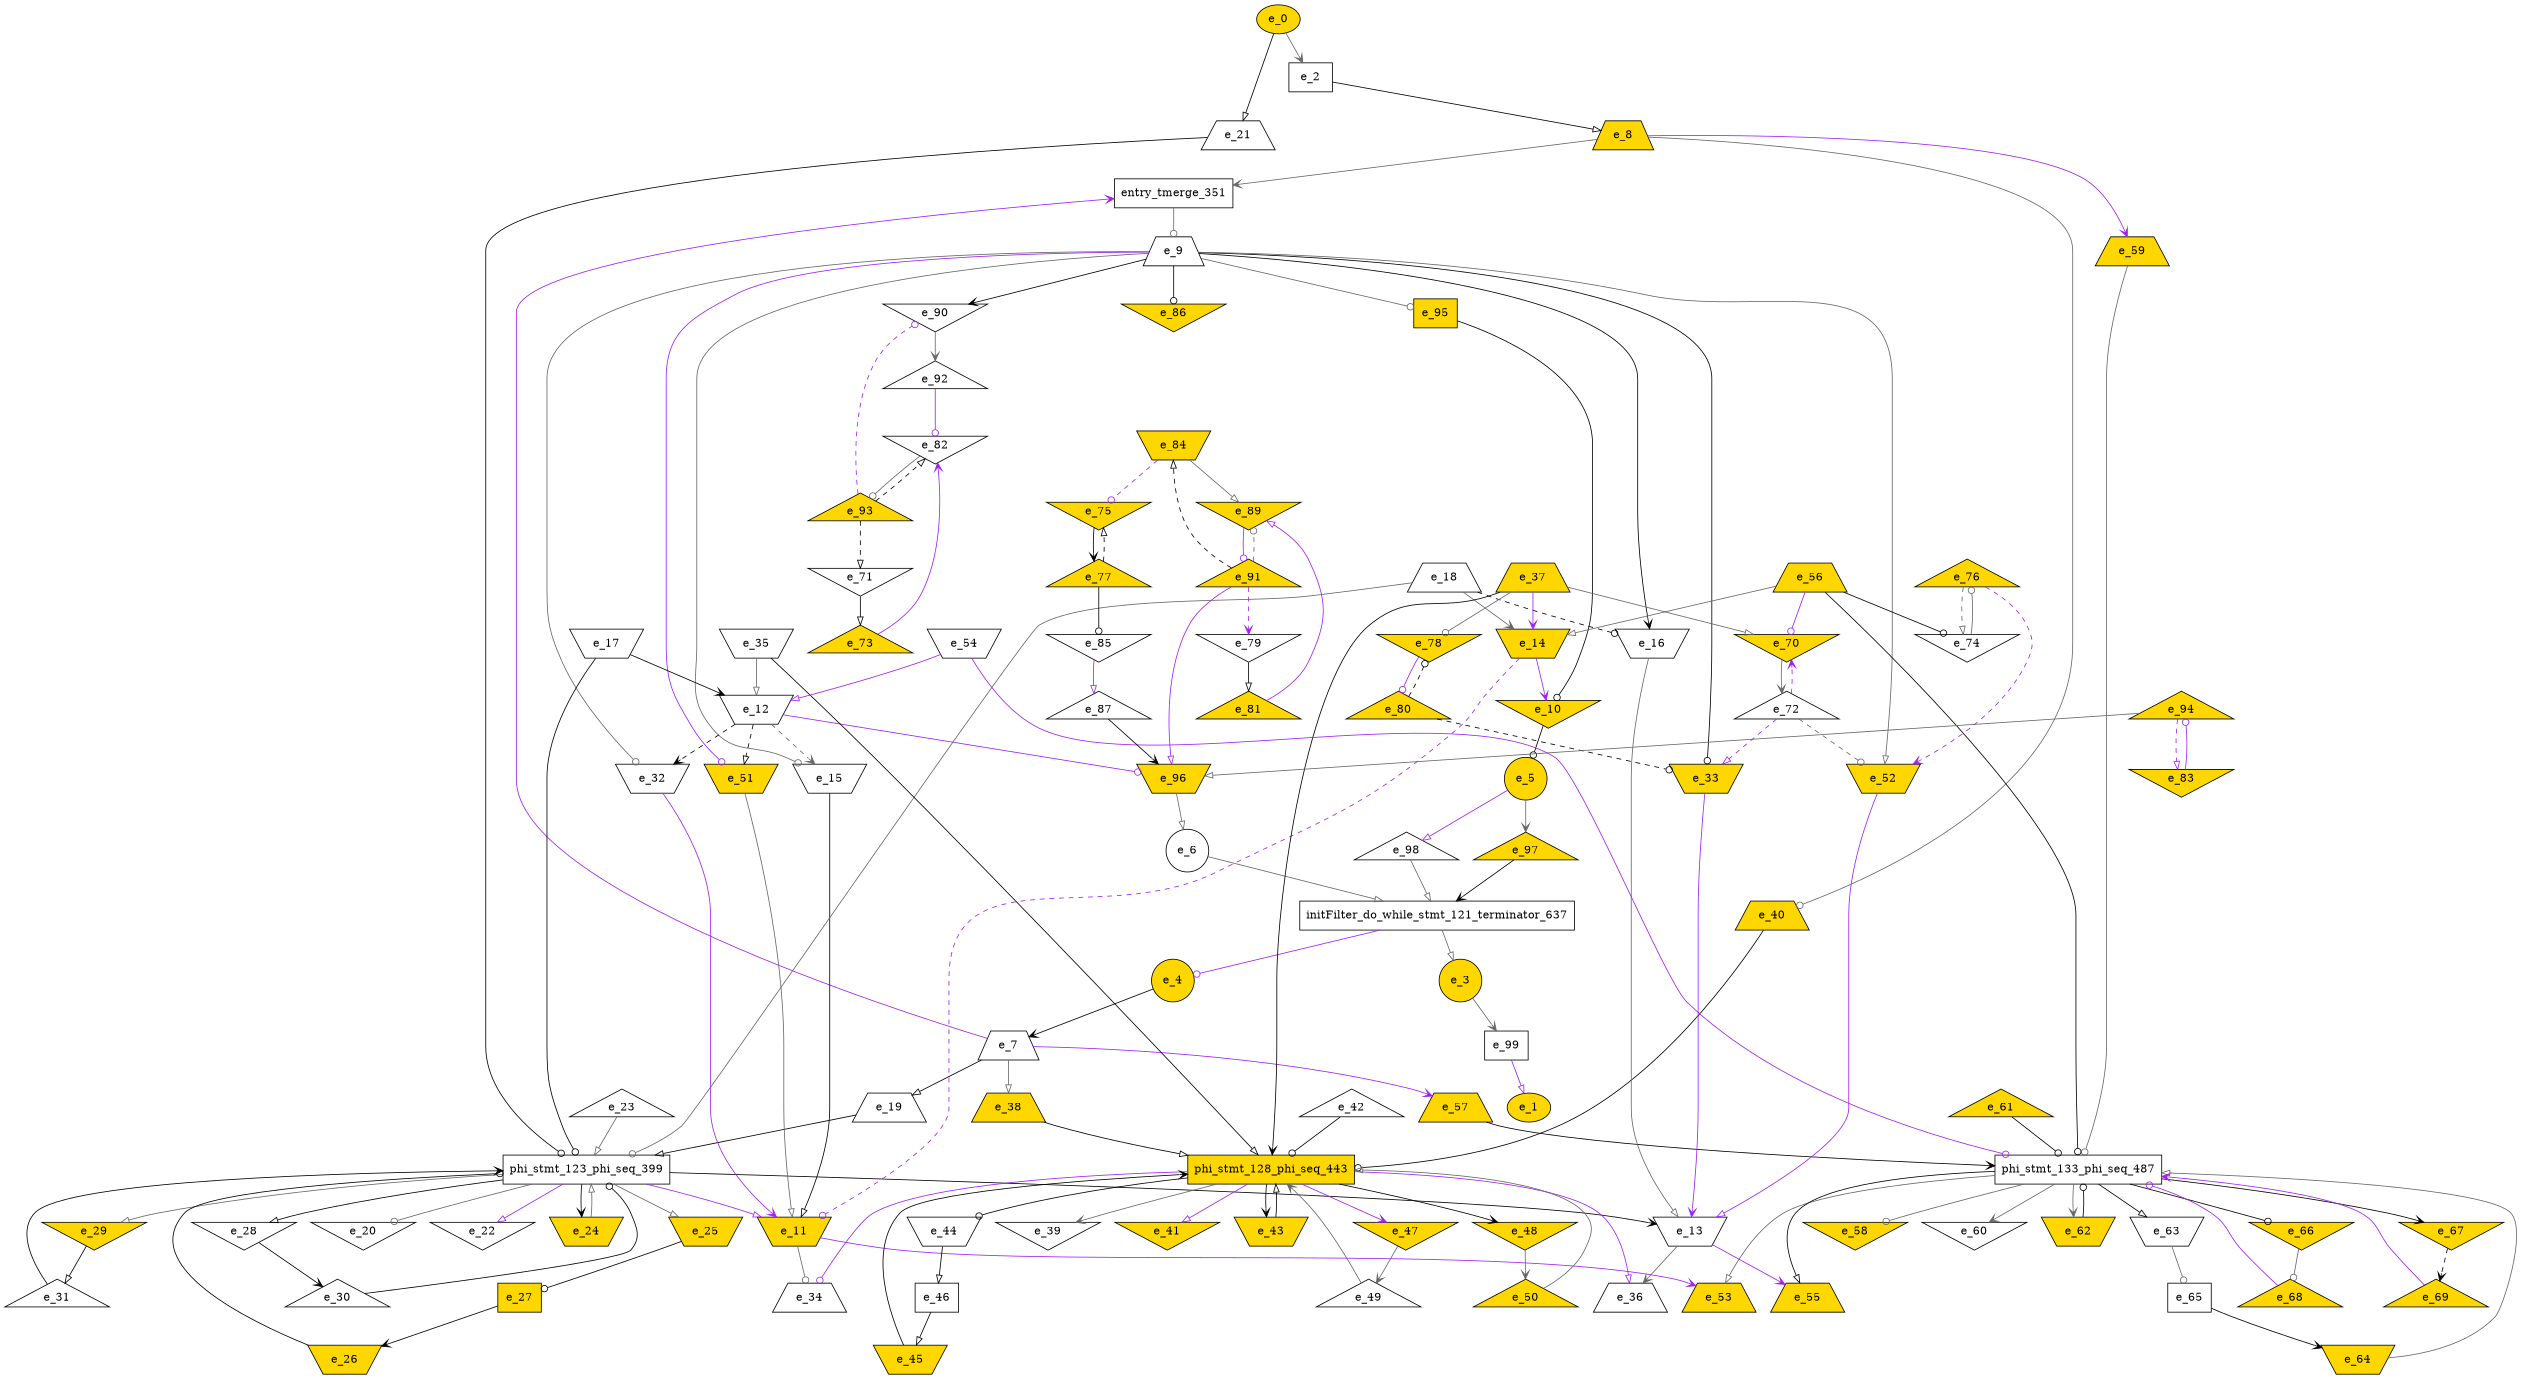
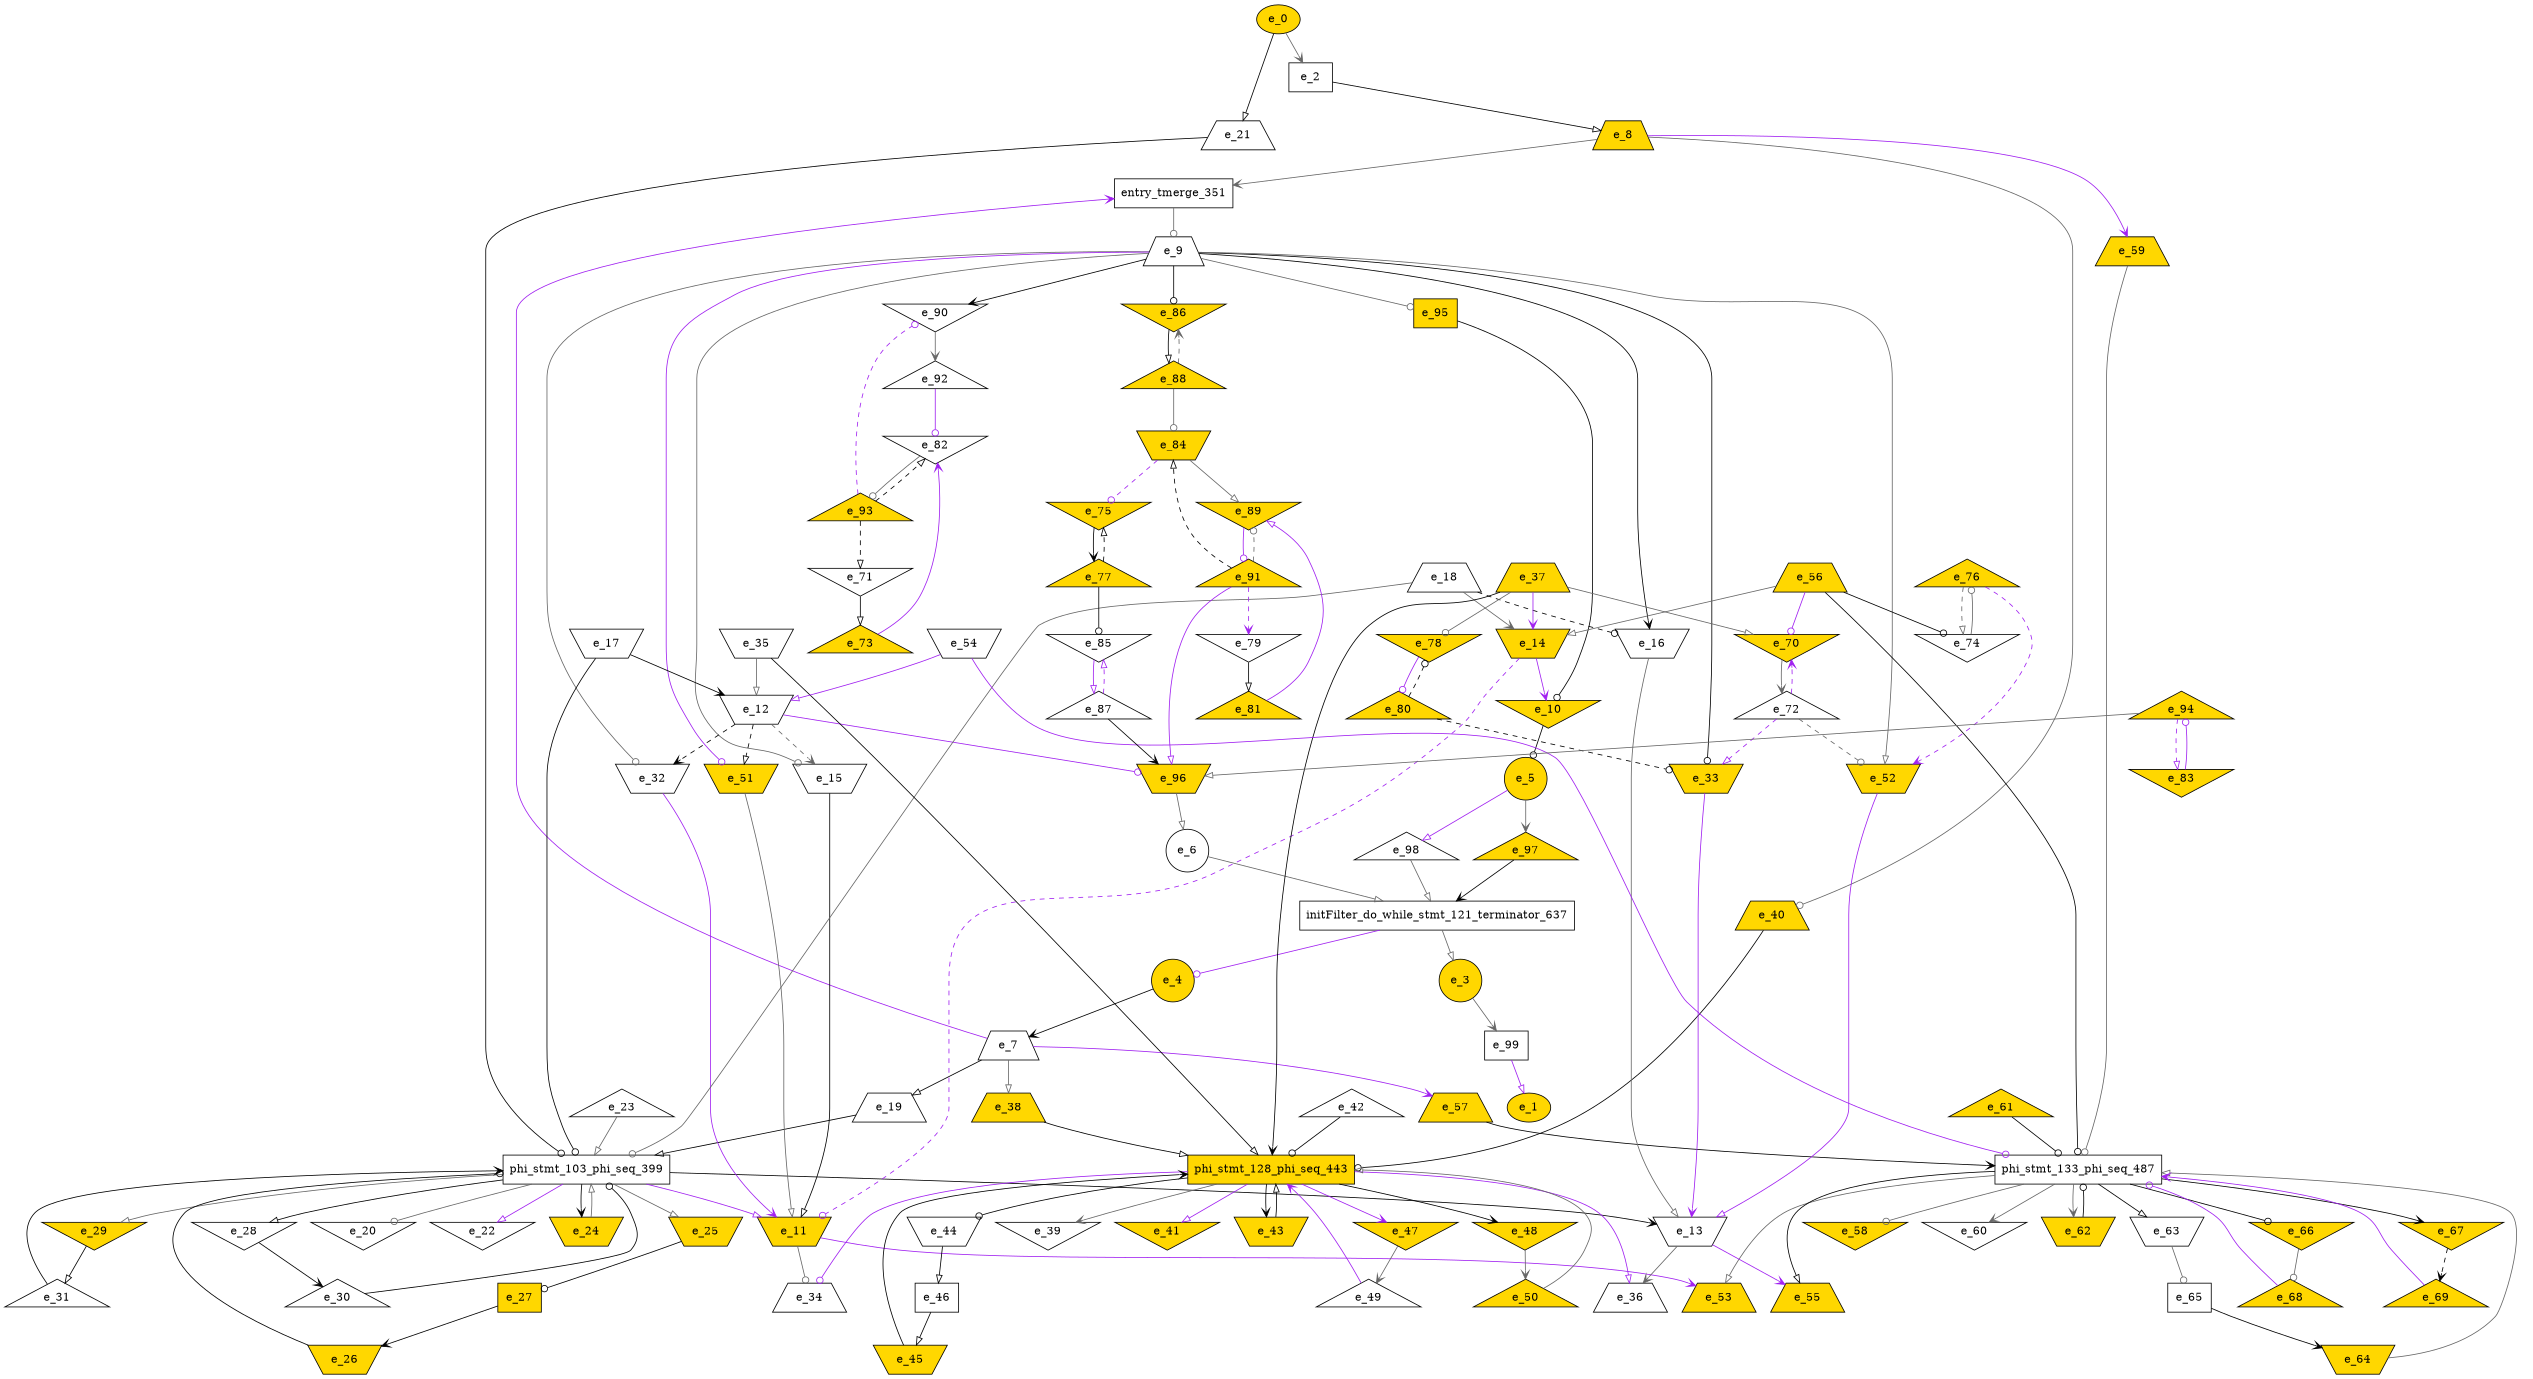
none -> (1174, 379)
none -> (1104, 681)
(586, 1170) -> (586, 1170)
(1331, 1234) -> (1331, 1234)
